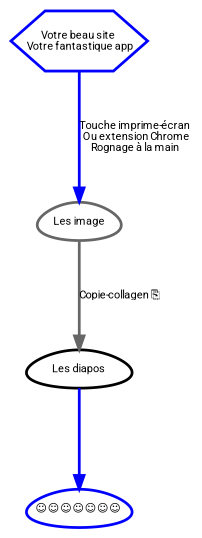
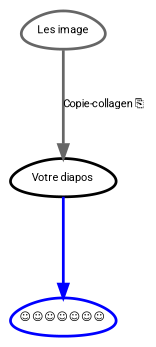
(79, 41) -> none
(79, 369) -> (63, 178)
